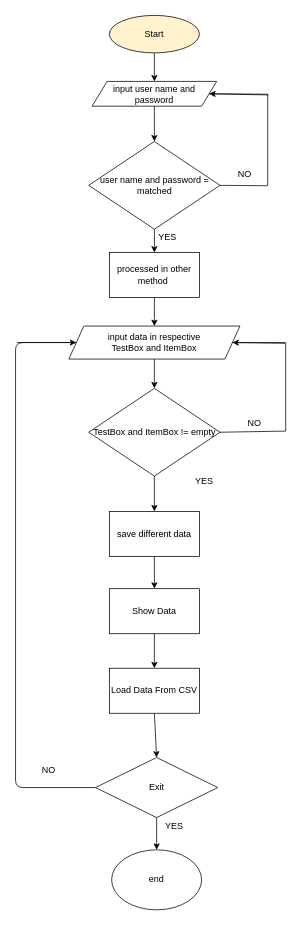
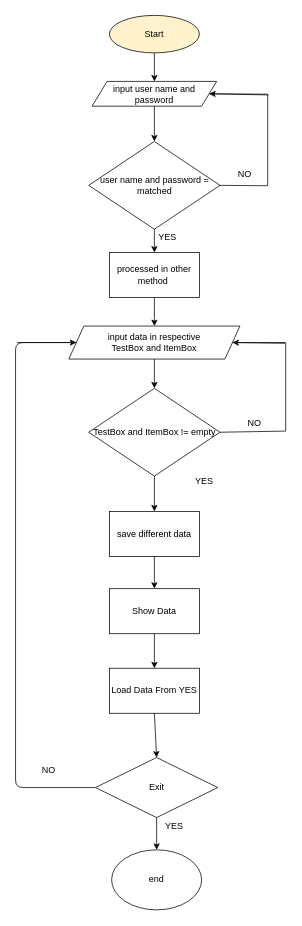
(154, 690) -> (154, 690)
